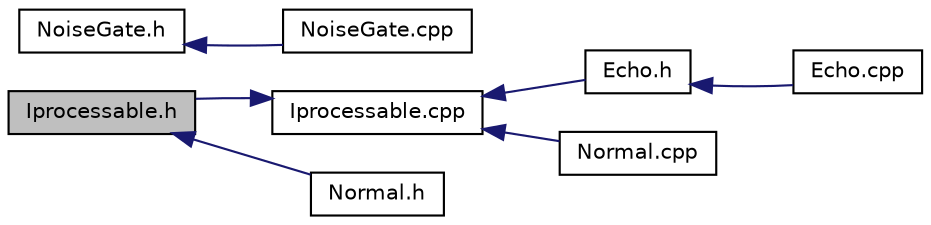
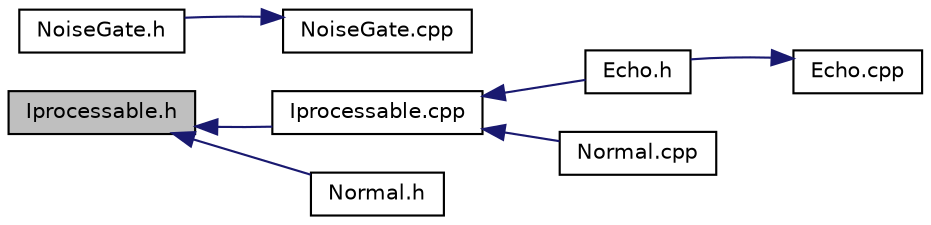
(245, 46) -> (223, 17)
(753, 86) -> (731, 58)
(223, 98) -> (245, 127)
